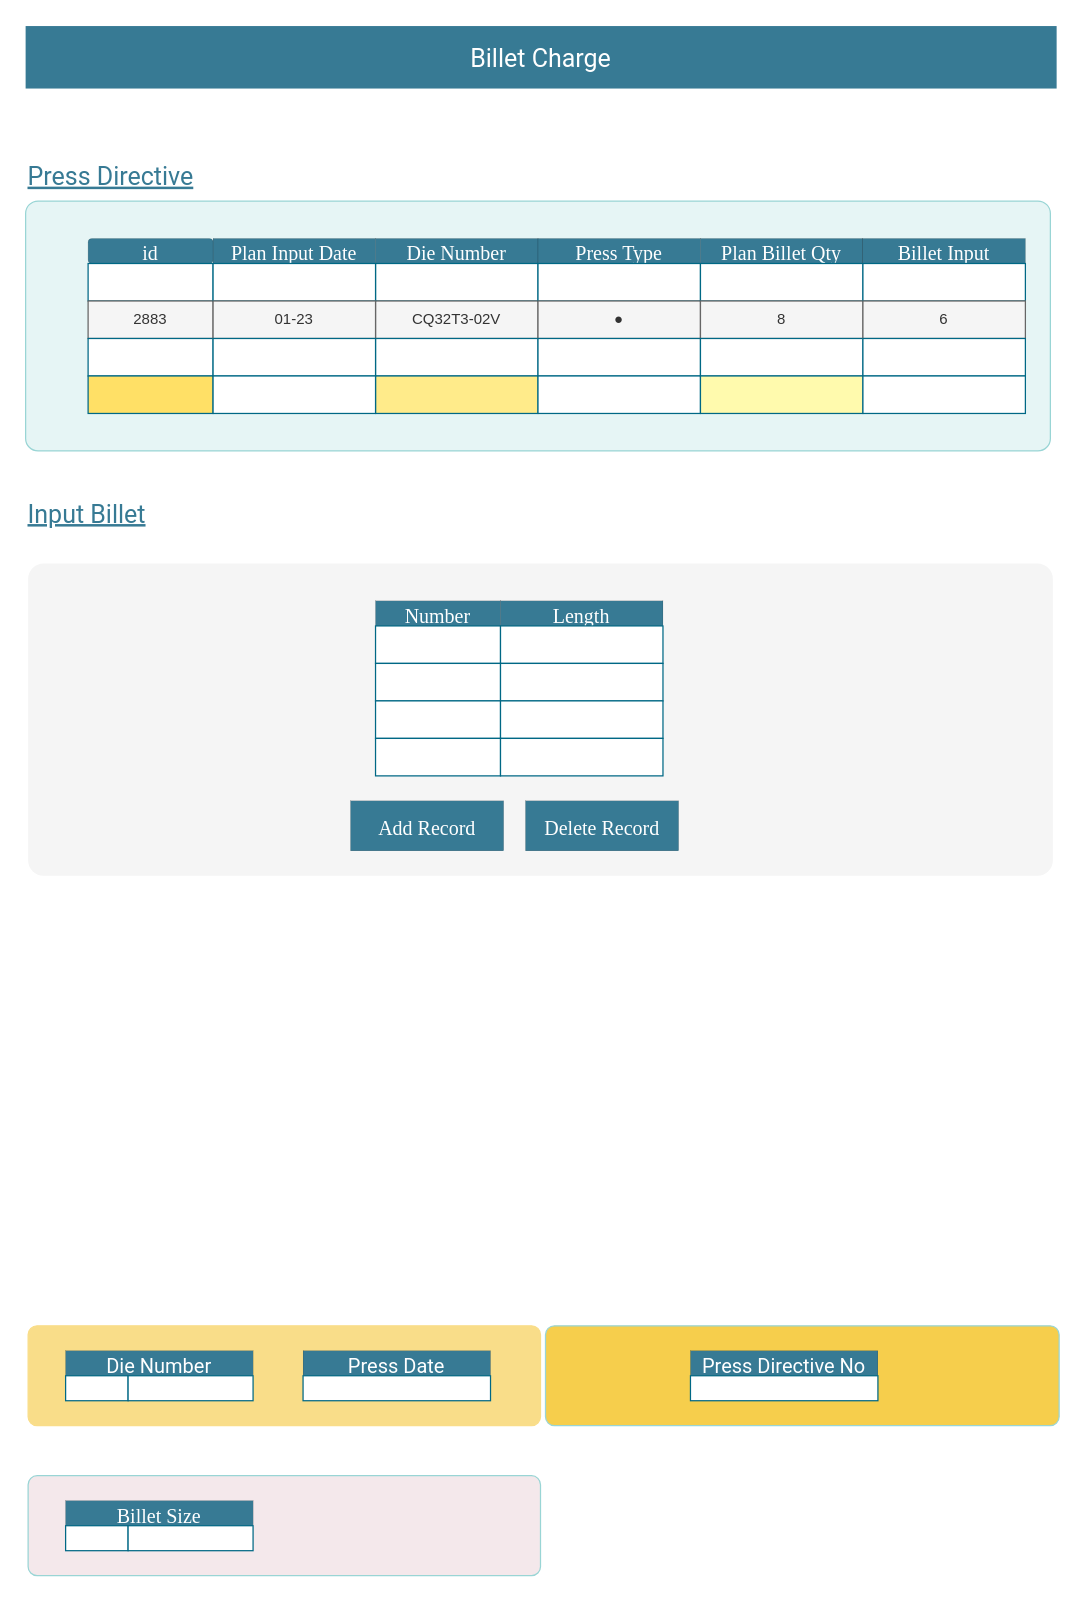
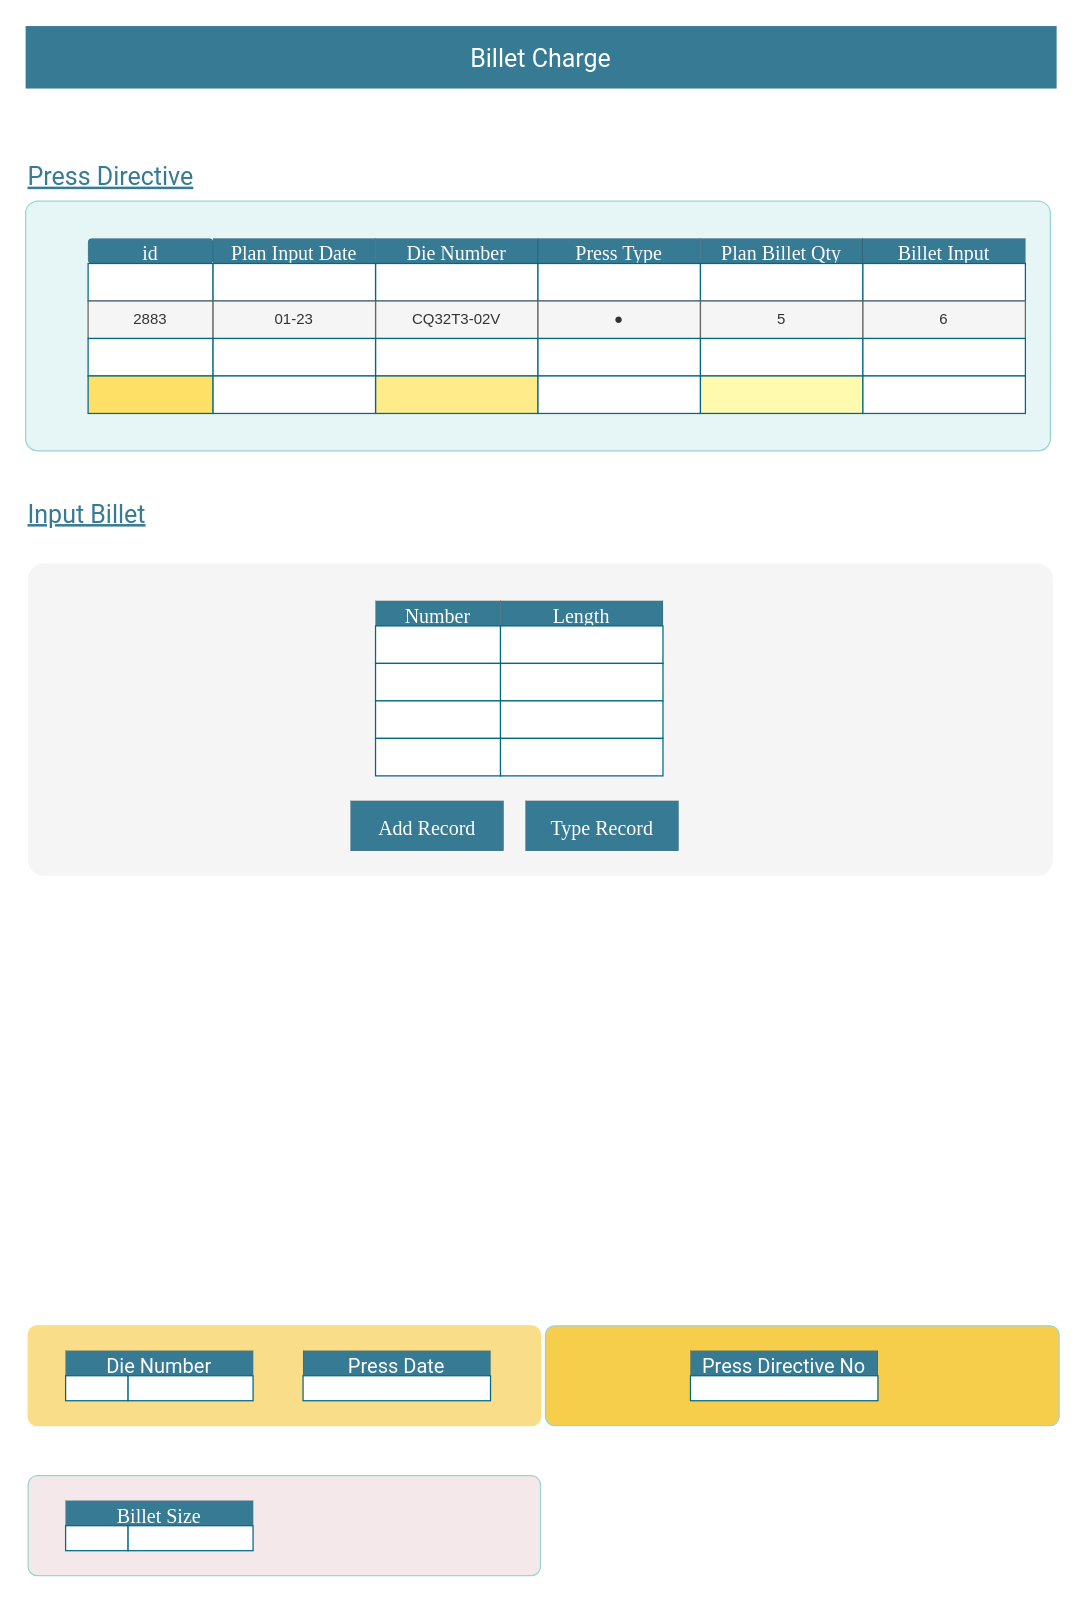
(782, 319) -> (782, 319)
(603, 826) -> (603, 826)
